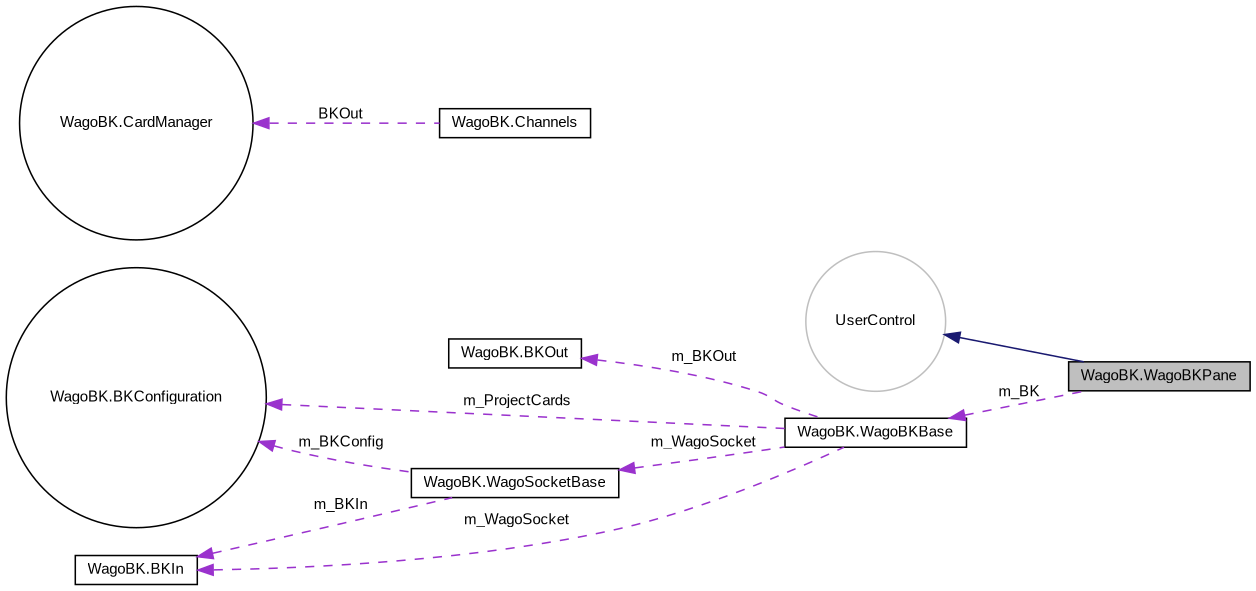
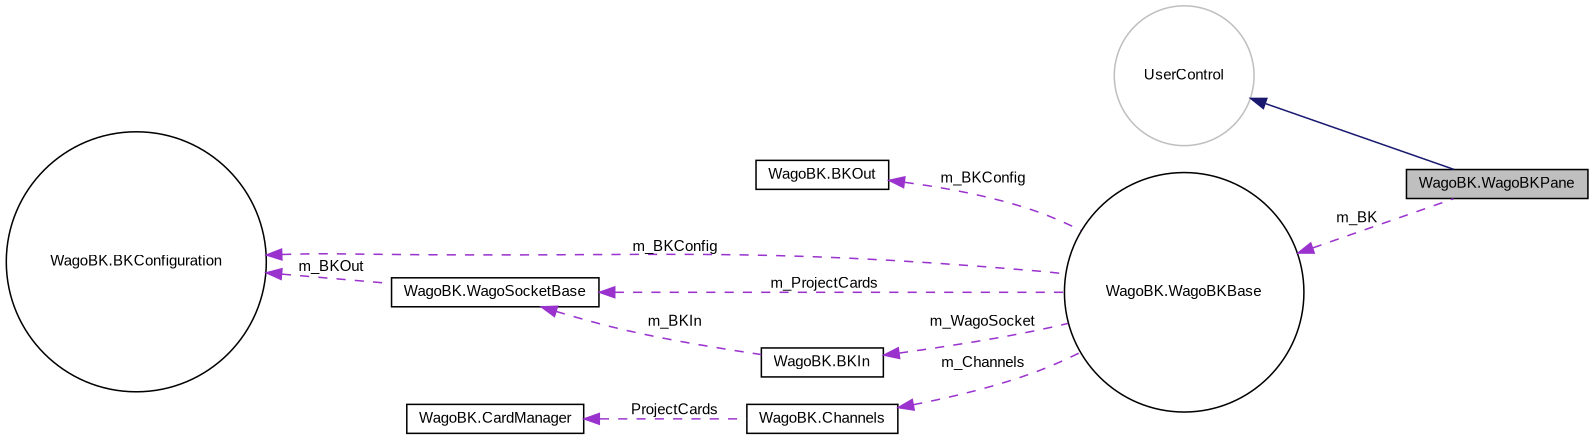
(339, 115) -> (673, 410)
(136, 123) -> (495, 419)
(702, 357) -> (981, 179)
none -> (999, 384)
(515, 401) -> (673, 247)
(876, 433) -> (1184, 292)
(339, 443) -> (329, 267)
(702, 443) -> (822, 284)
(332, 526) -> (658, 337)
